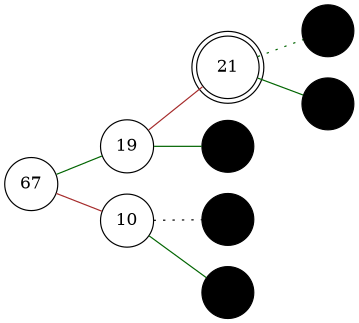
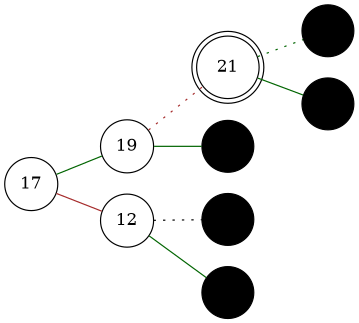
(176, 108) -> (176, 108)
(31, 184) -> (31, 184)
(127, 221) -> (127, 221)
